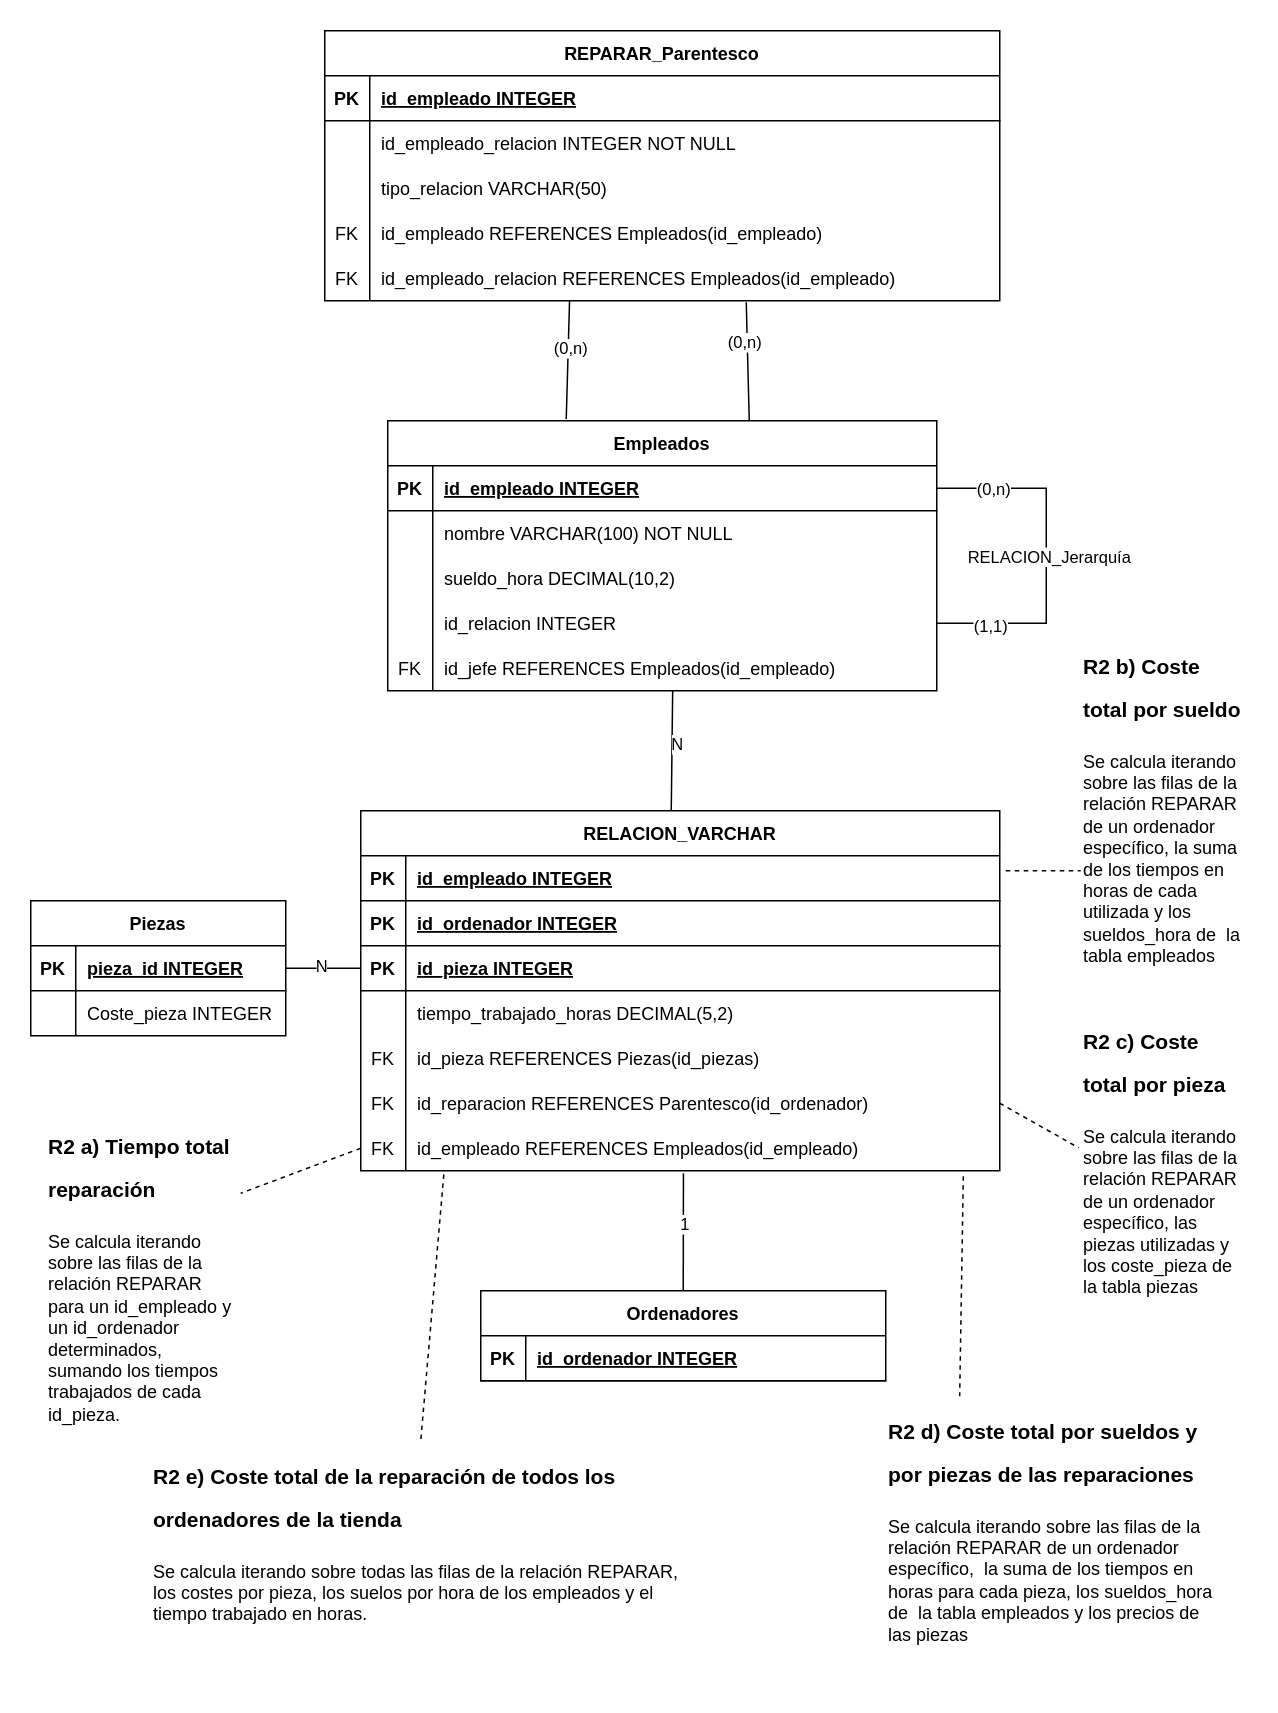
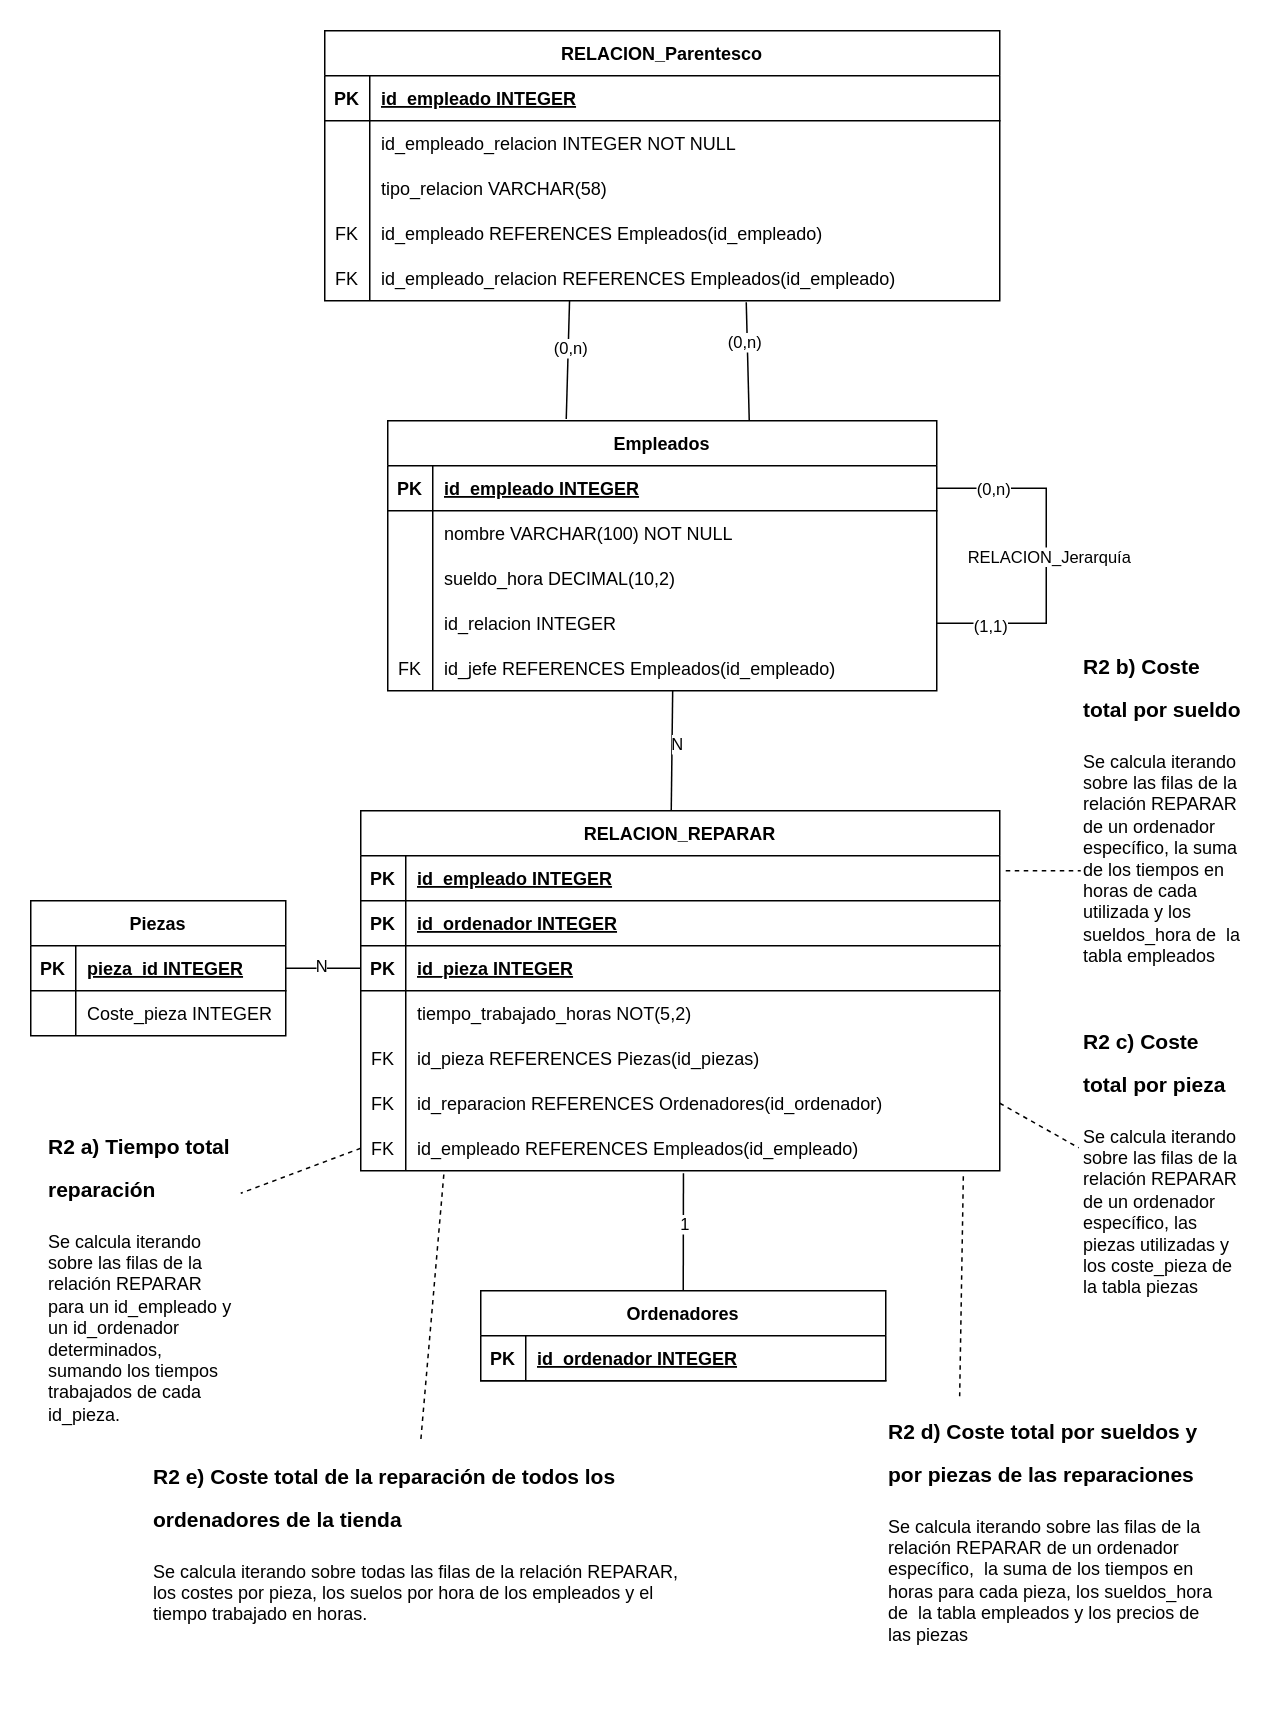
(662, 54) -> (662, 54)
(498, 189) -> (498, 189)
(680, 834) -> (680, 834)
(586, 1014) -> (566, 1014)
(652, 1104) -> (657, 1104)
